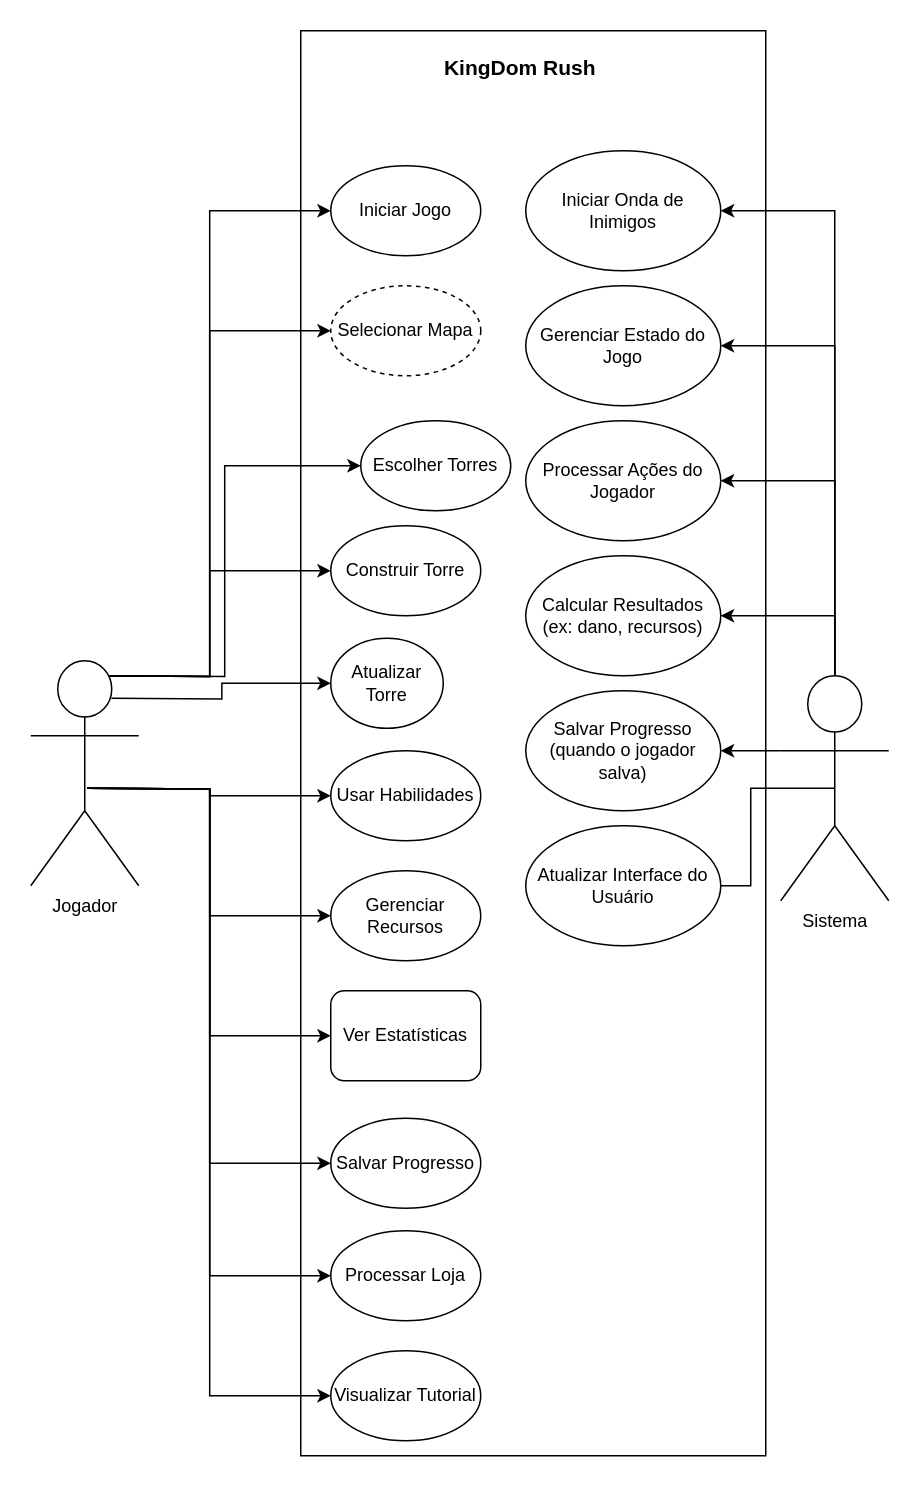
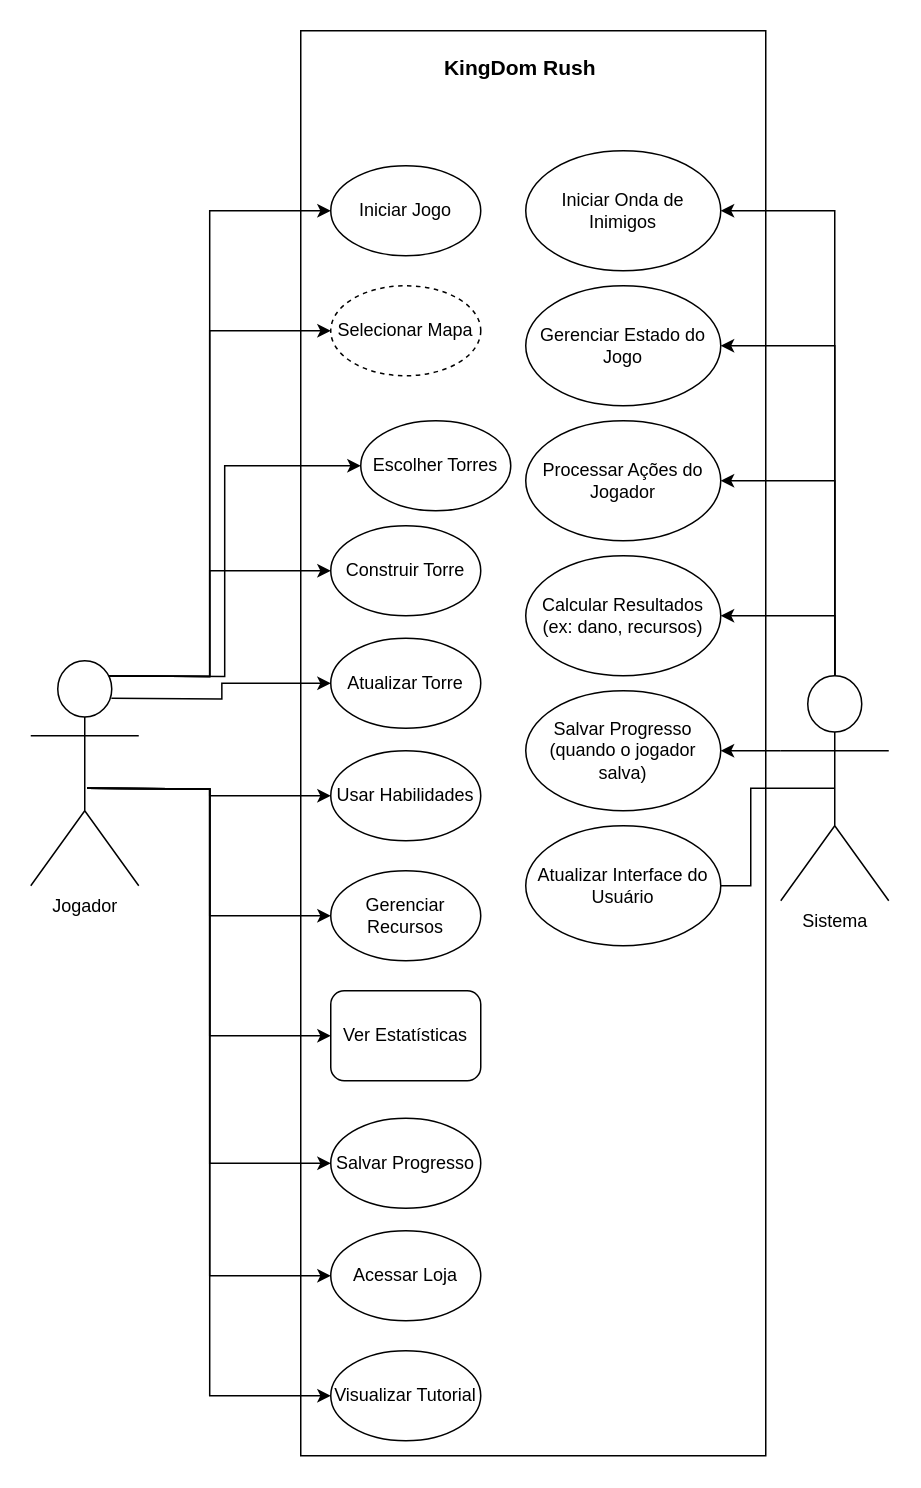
(387, 683) -> (406, 683)
(406, 1276) -> (406, 1276)
